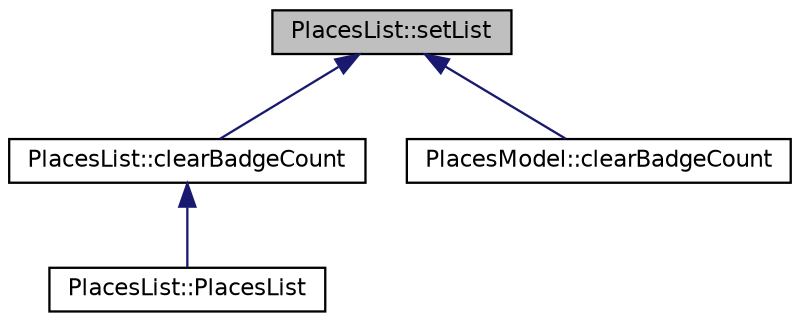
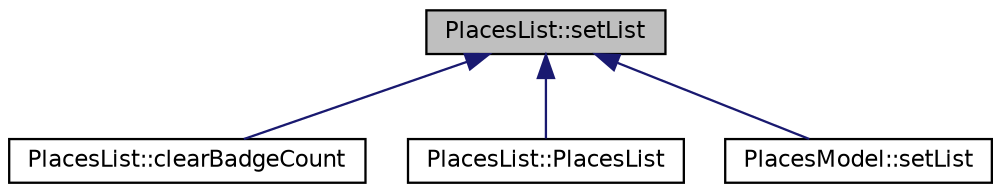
(599, 161) -> (859, 161)
(187, 237) -> (546, 109)
